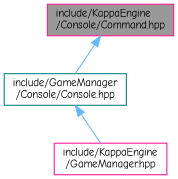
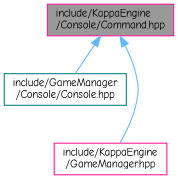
(91, 129) -> (138, 95)
